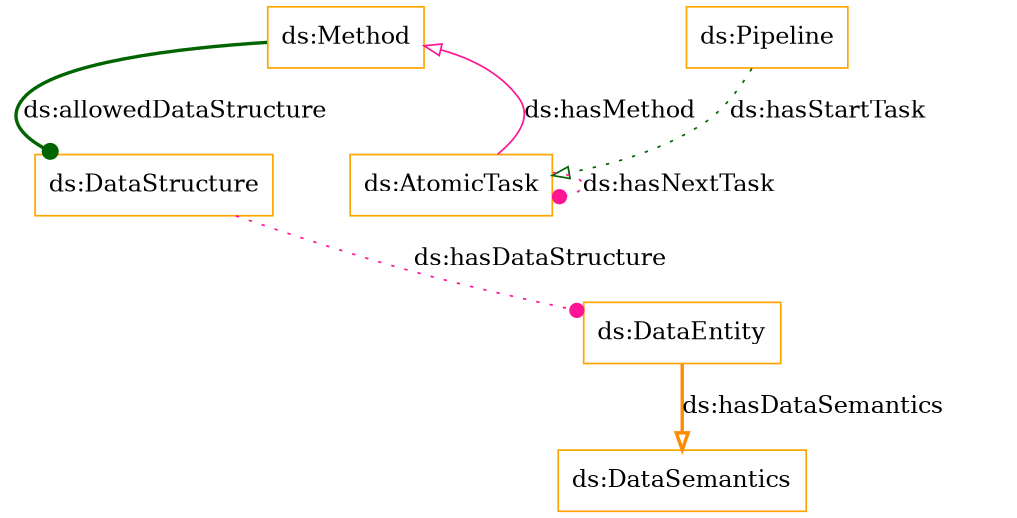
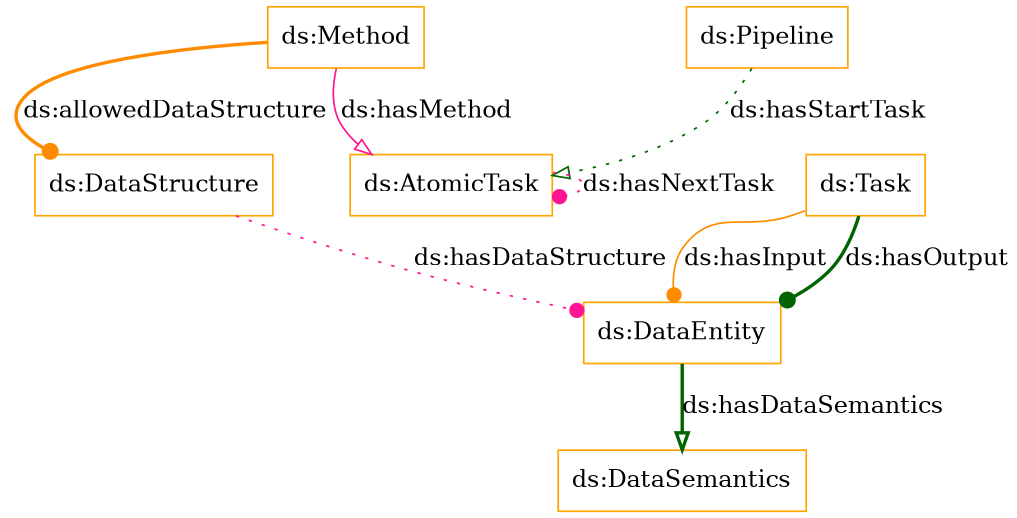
(110, 62) -> (110, 62)
(510, 88) -> (335, 110)
none -> (866, 185)
(682, 398) -> (682, 398)
